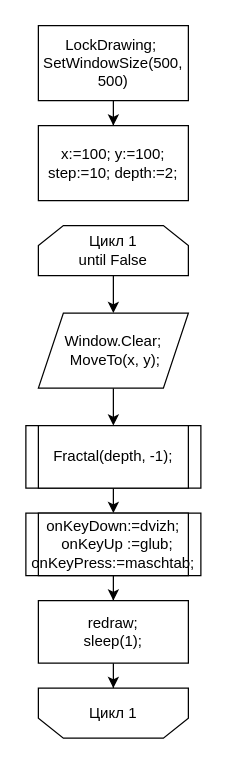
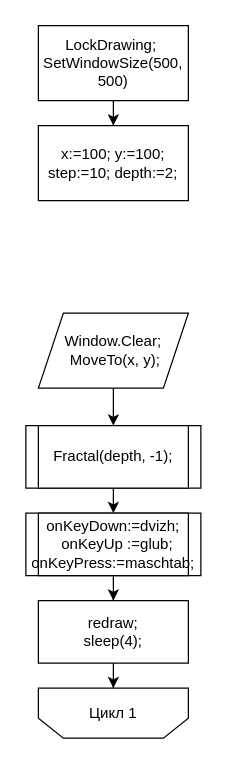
(113, 251) -> none
(113, 299) -> none
(113, 632) -> (113, 632)
